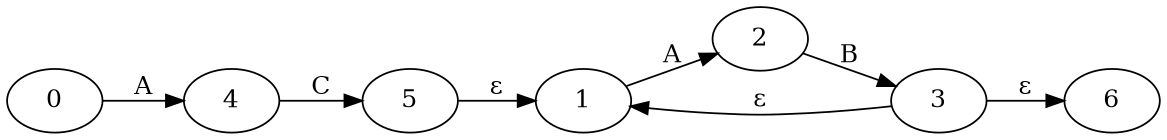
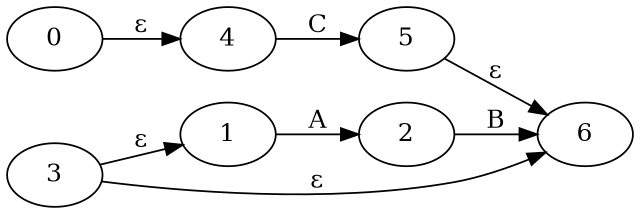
(841, 67) -> (487, 134)
(143, 88) -> (141, 26)
(488, 101) -> (488, 82)
